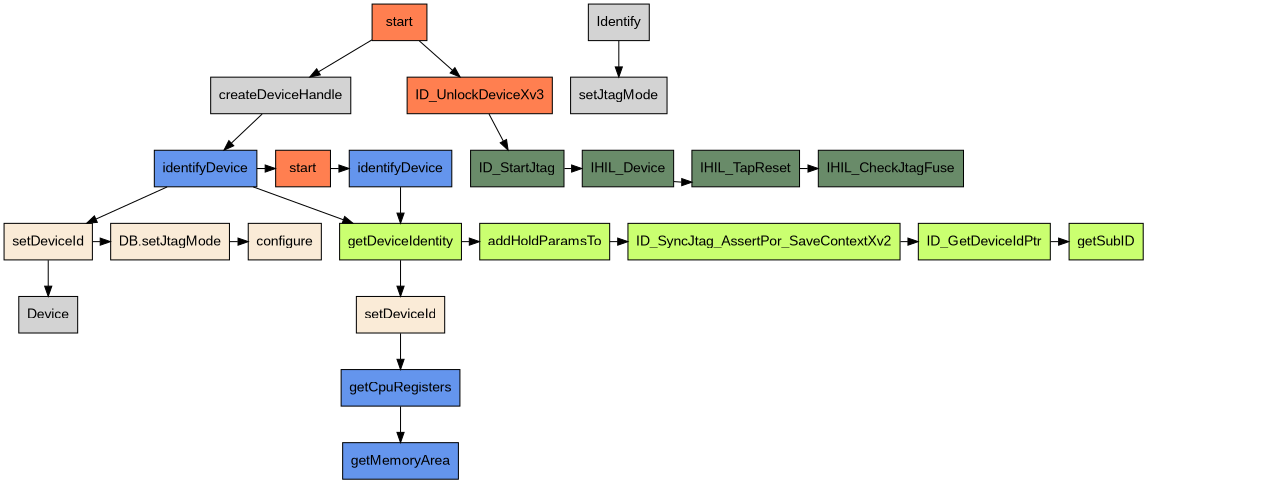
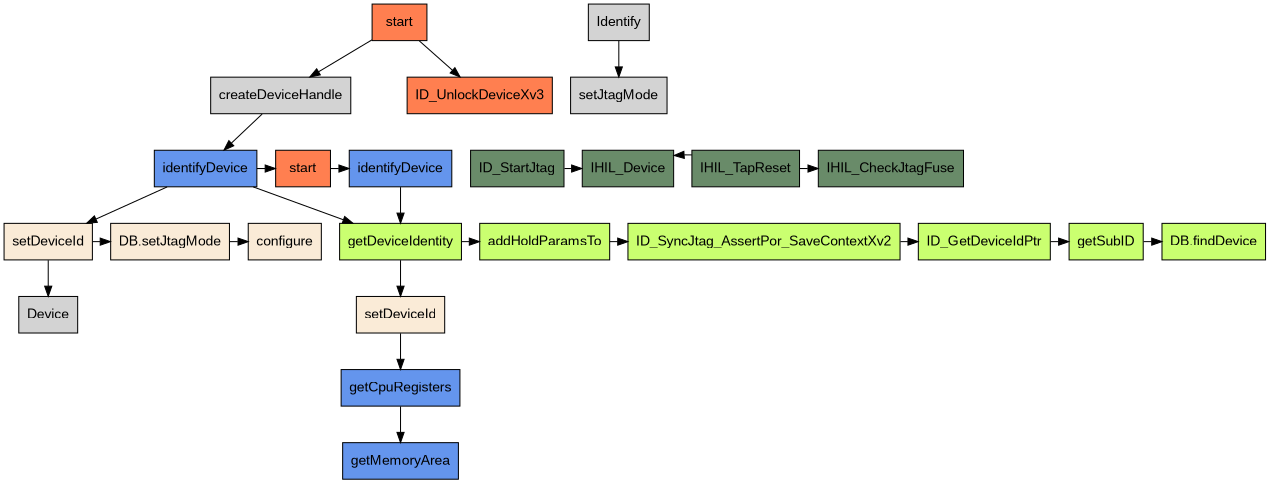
(496, 128) -> none
(678, 182) -> (688, 155)
none -> (1214, 242)
